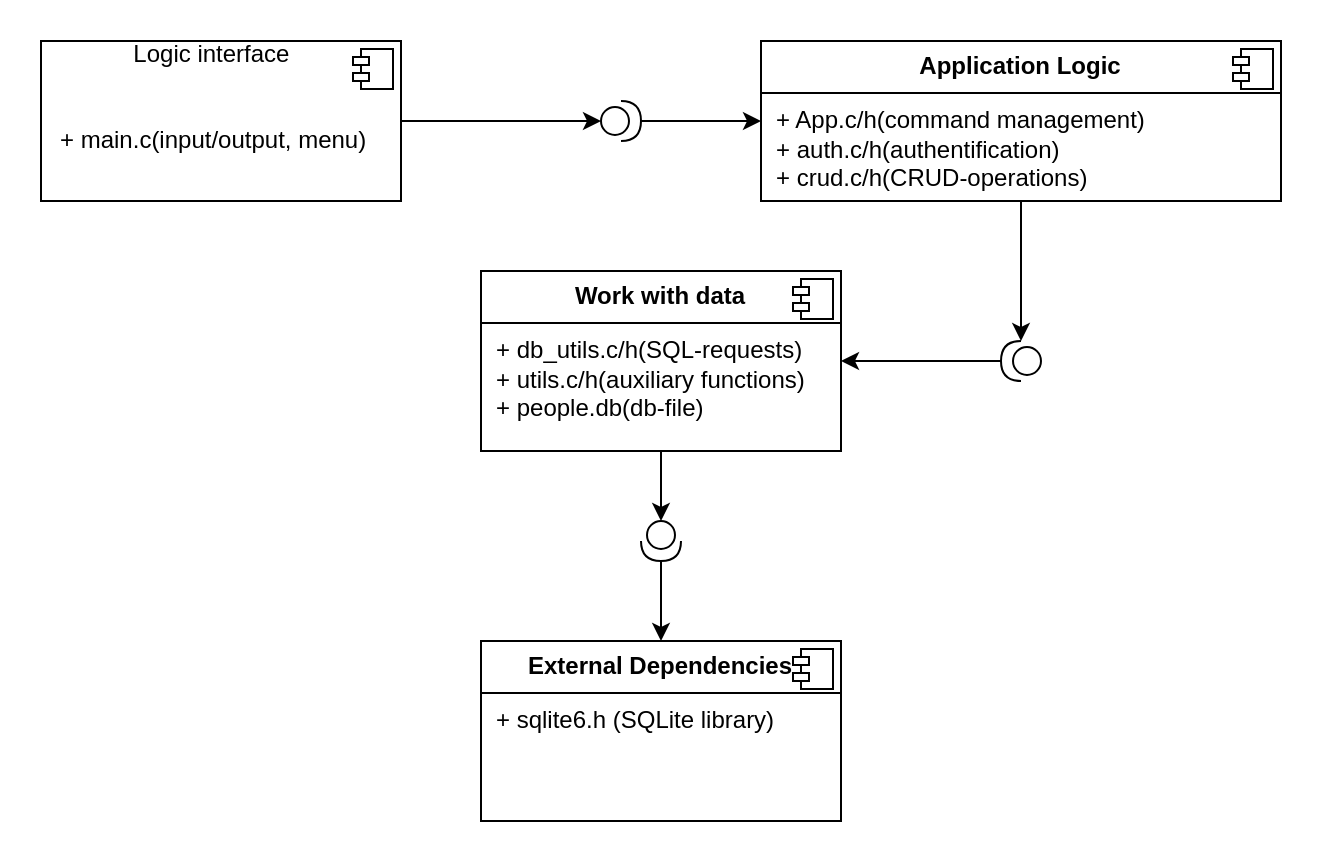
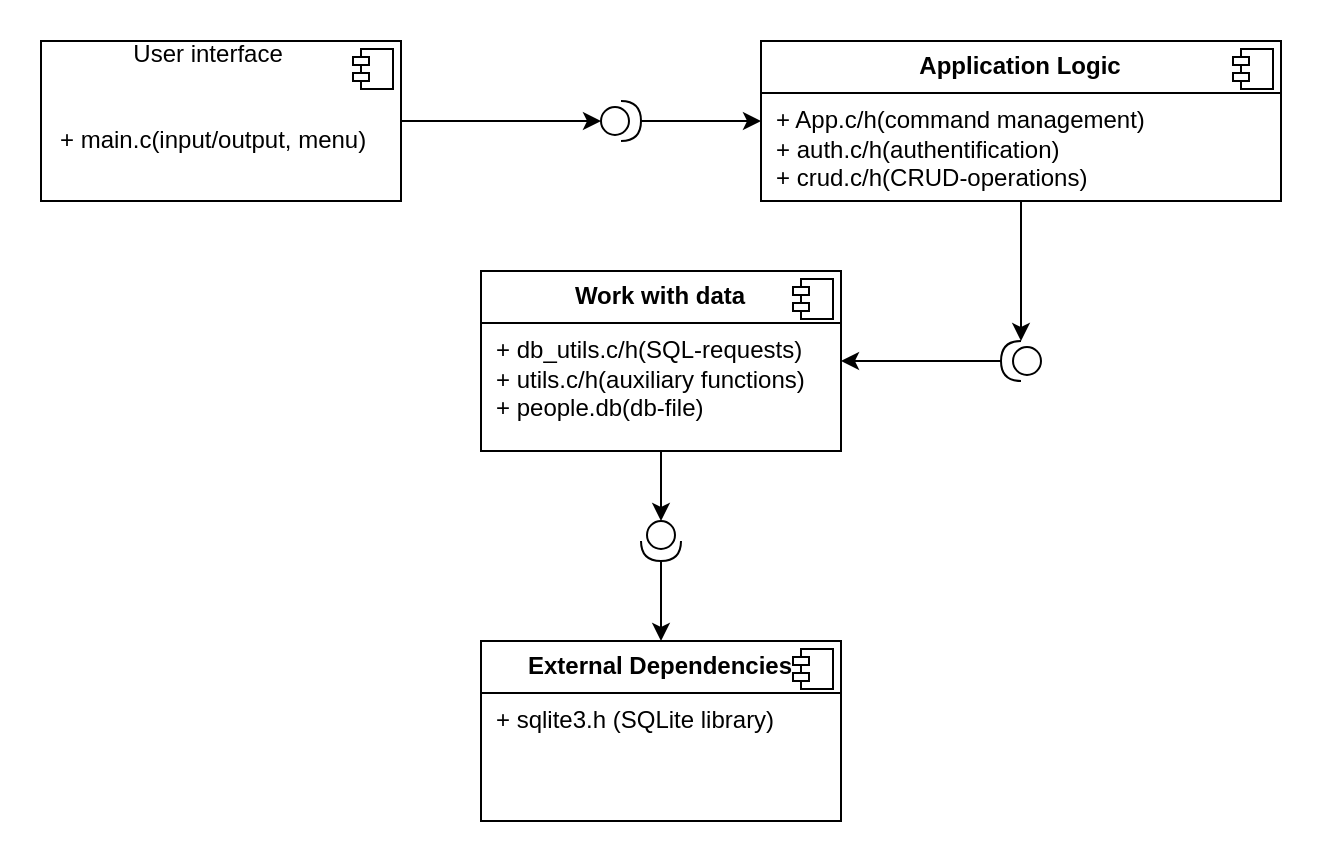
(210, 41) -> (210, 41)
(641, 641) -> (641, 641)
